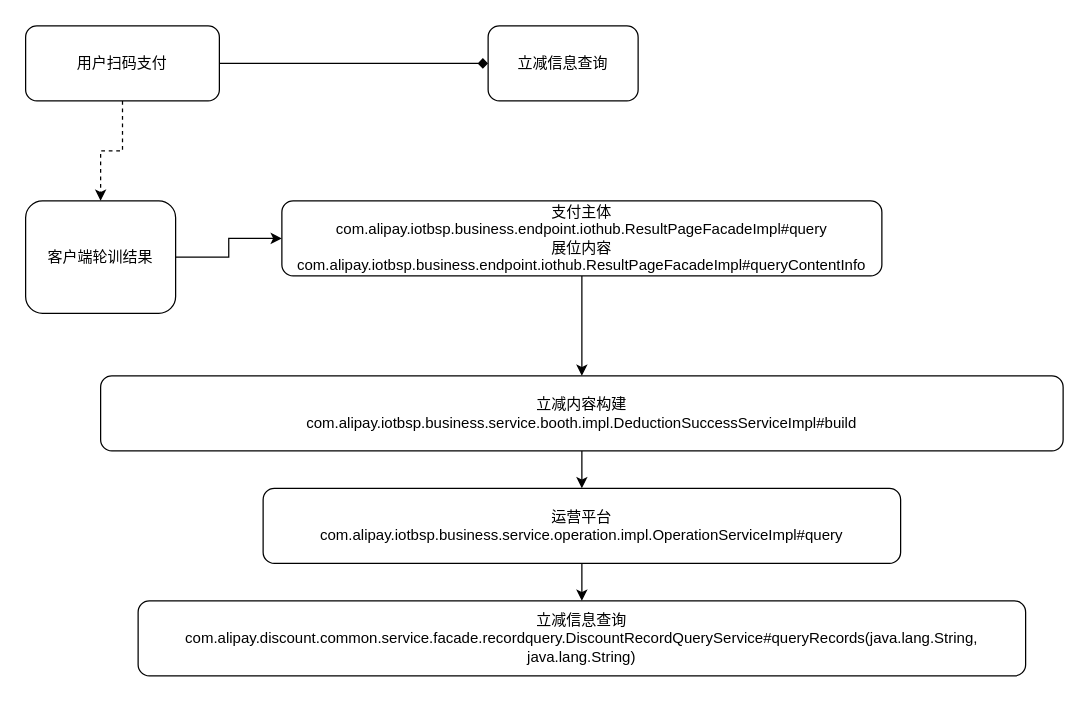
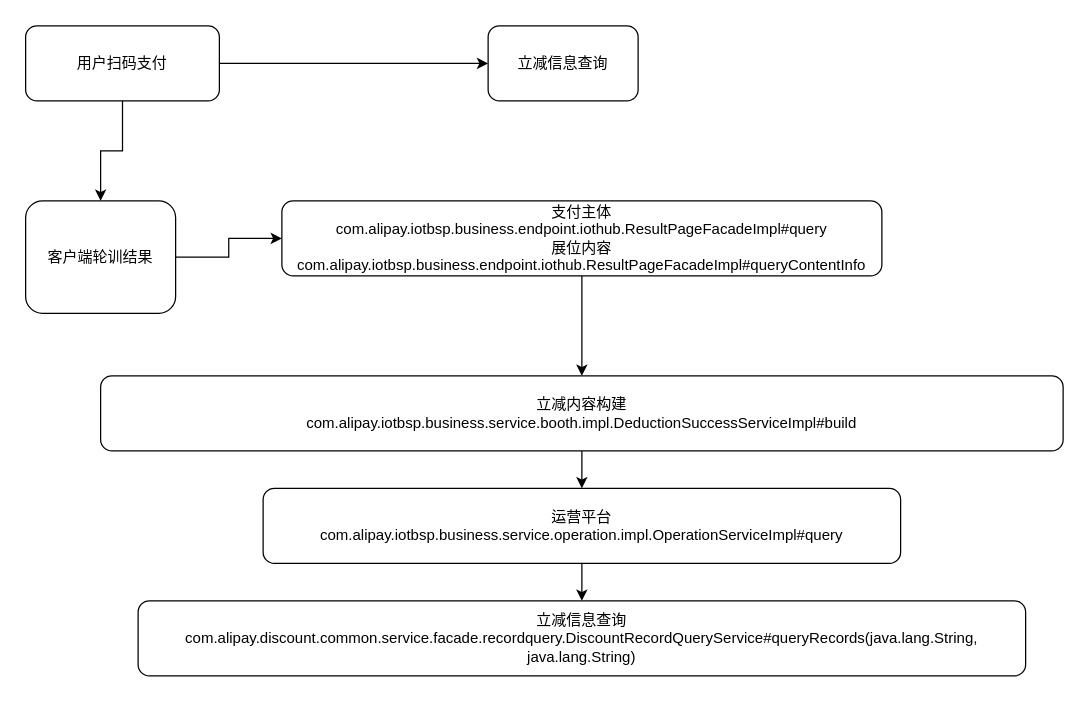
(477, 63) -> (478, 63)
(115, 151) -> (115, 151)
